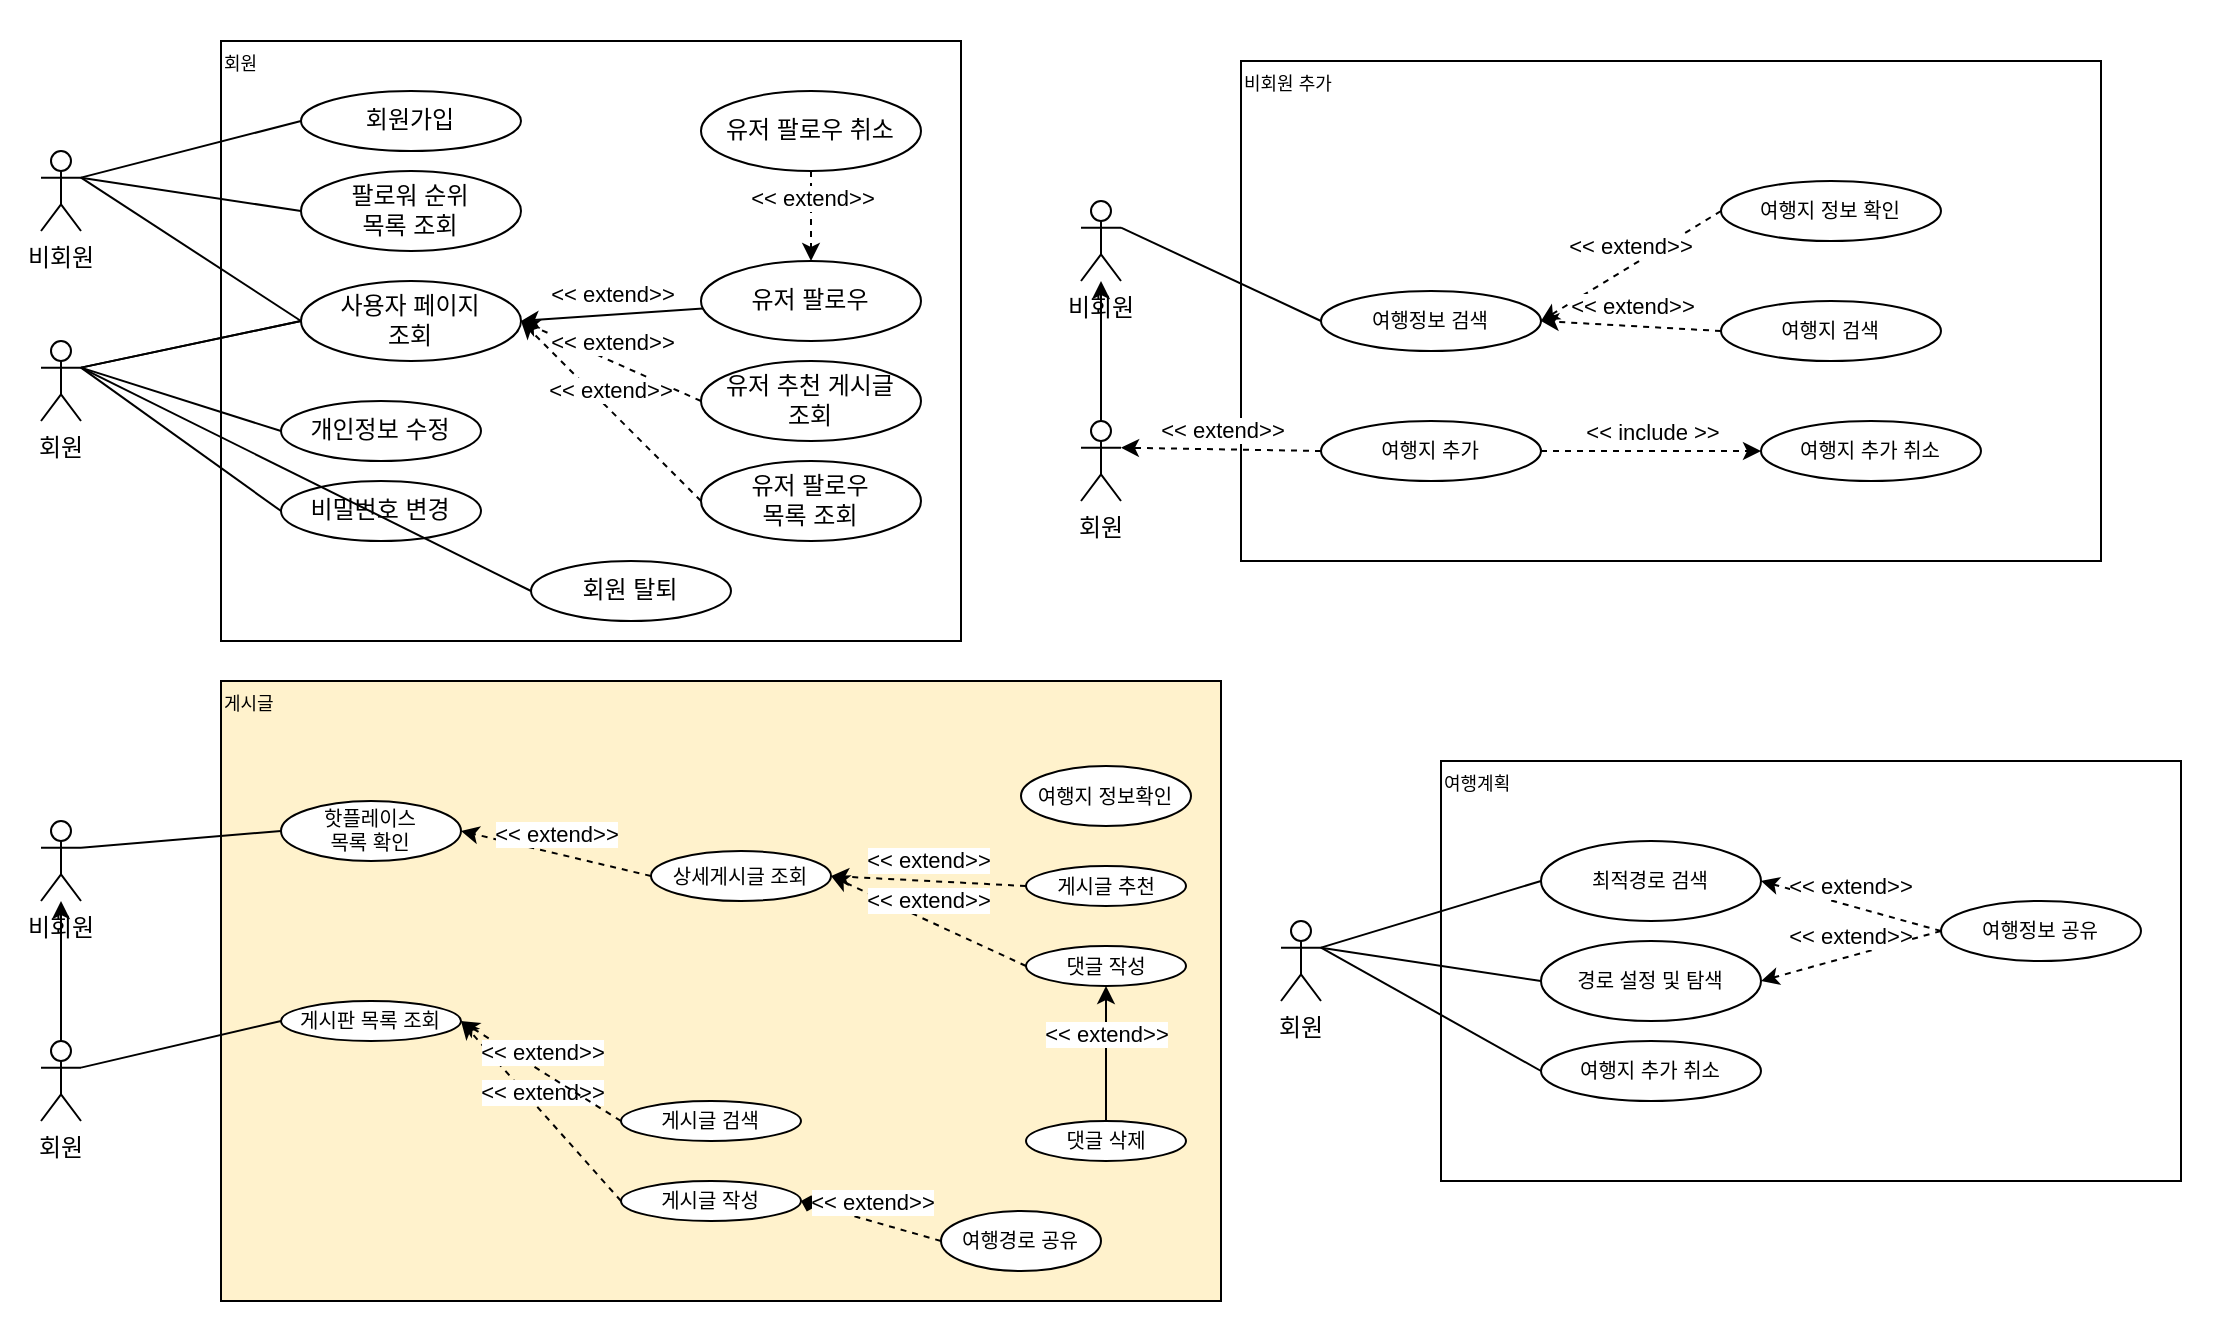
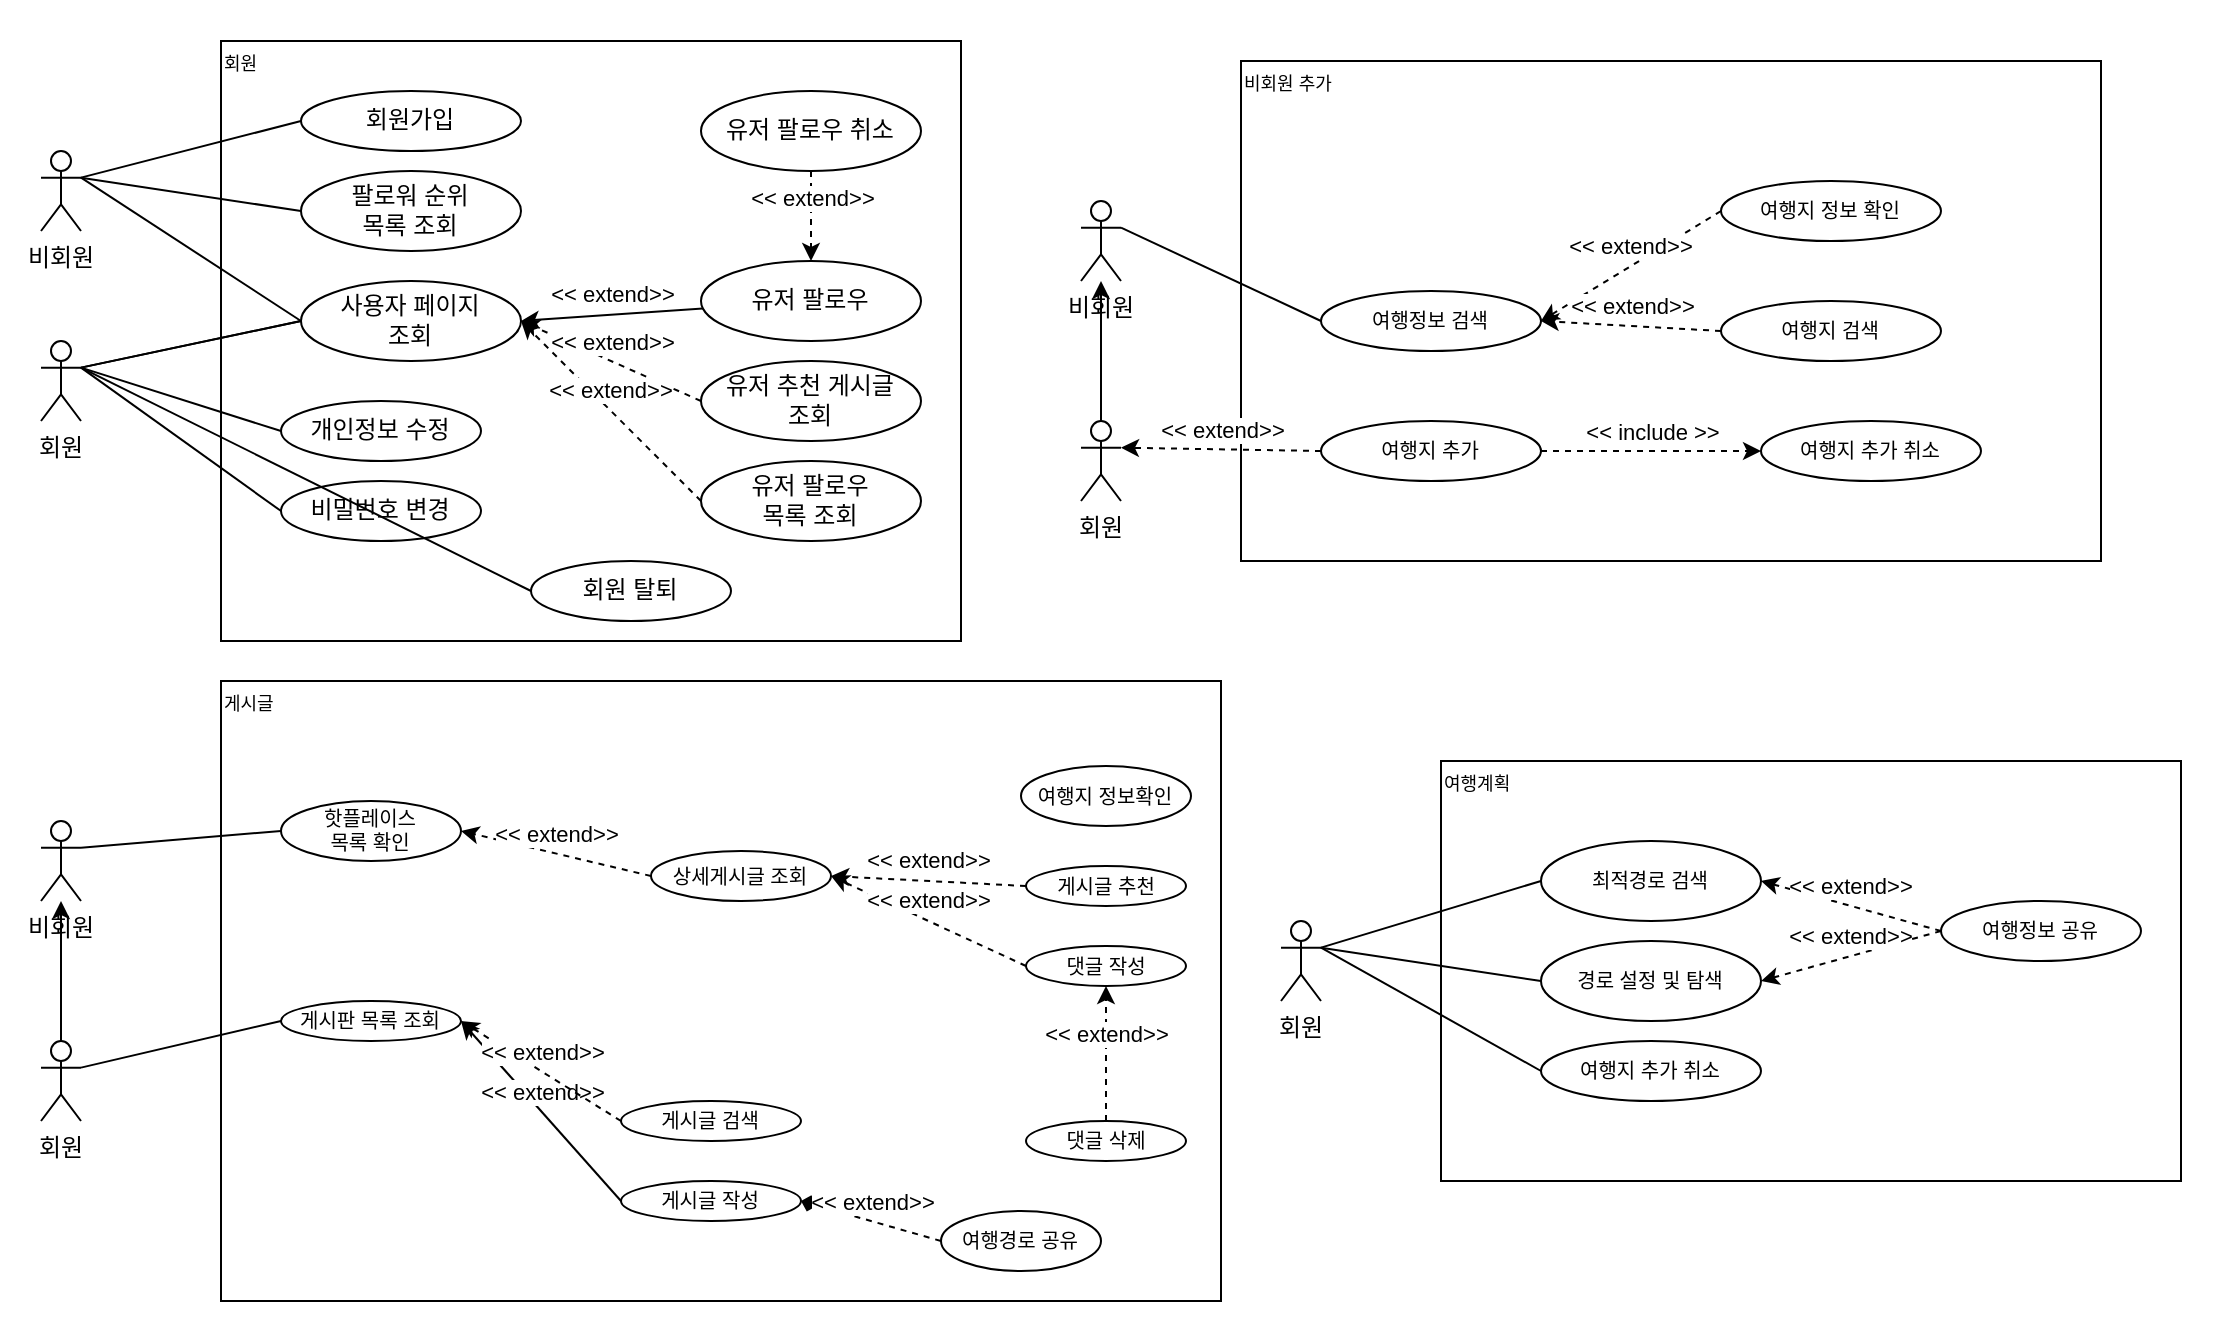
(721, 991) -> (721, 991)
(1106, 1083) -> (1106, 1083)
(576, 1151) -> (576, 1151)
